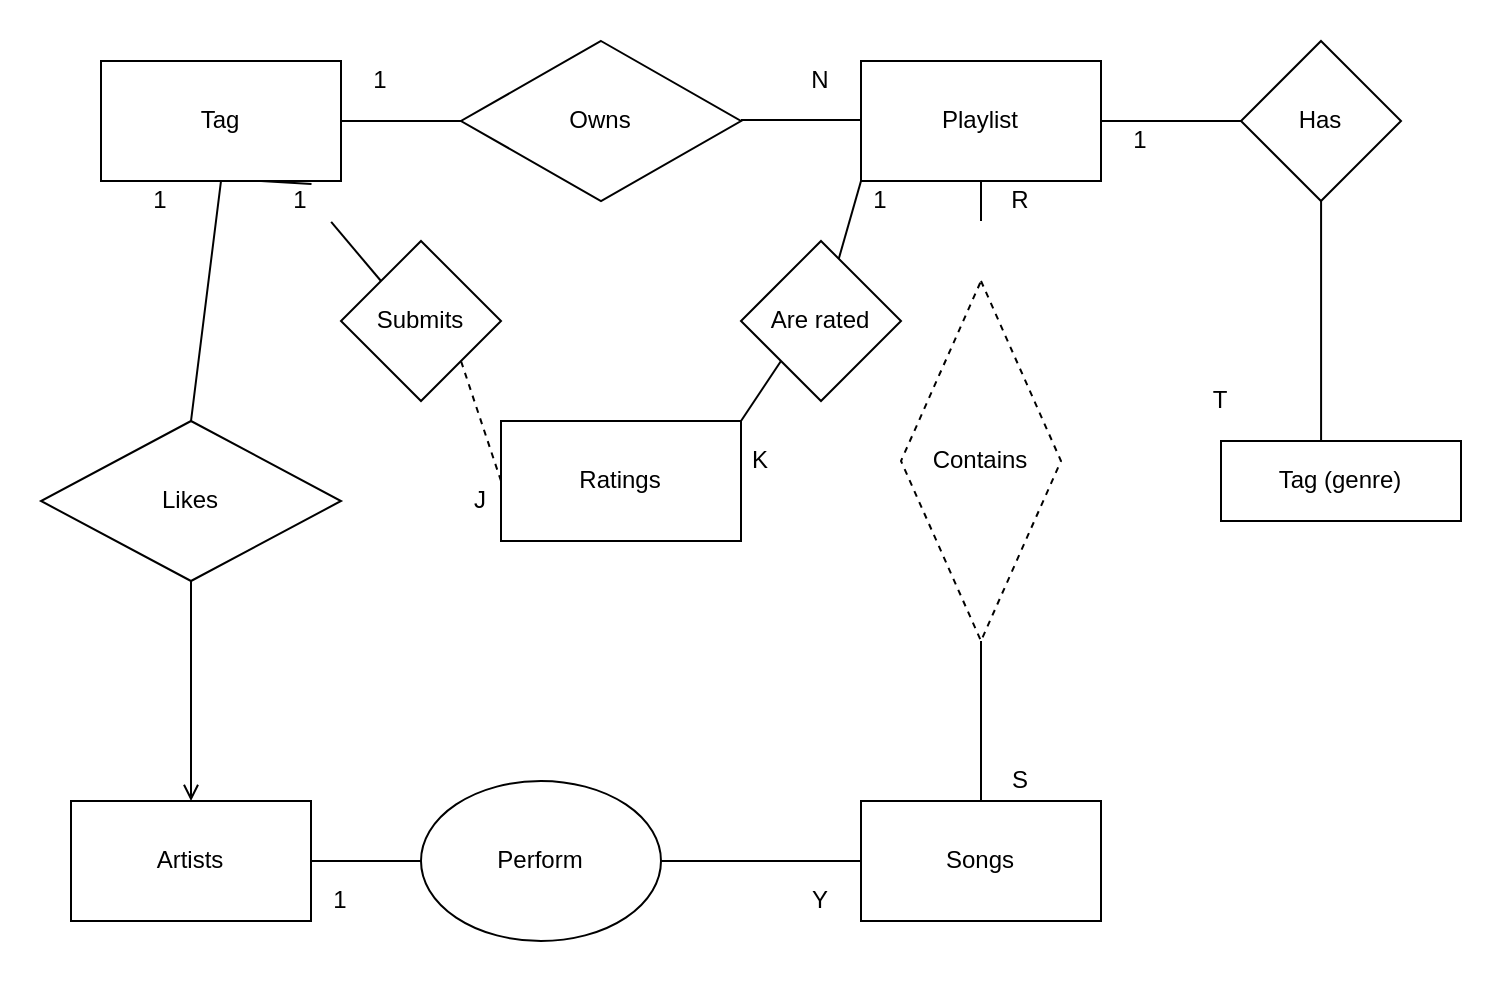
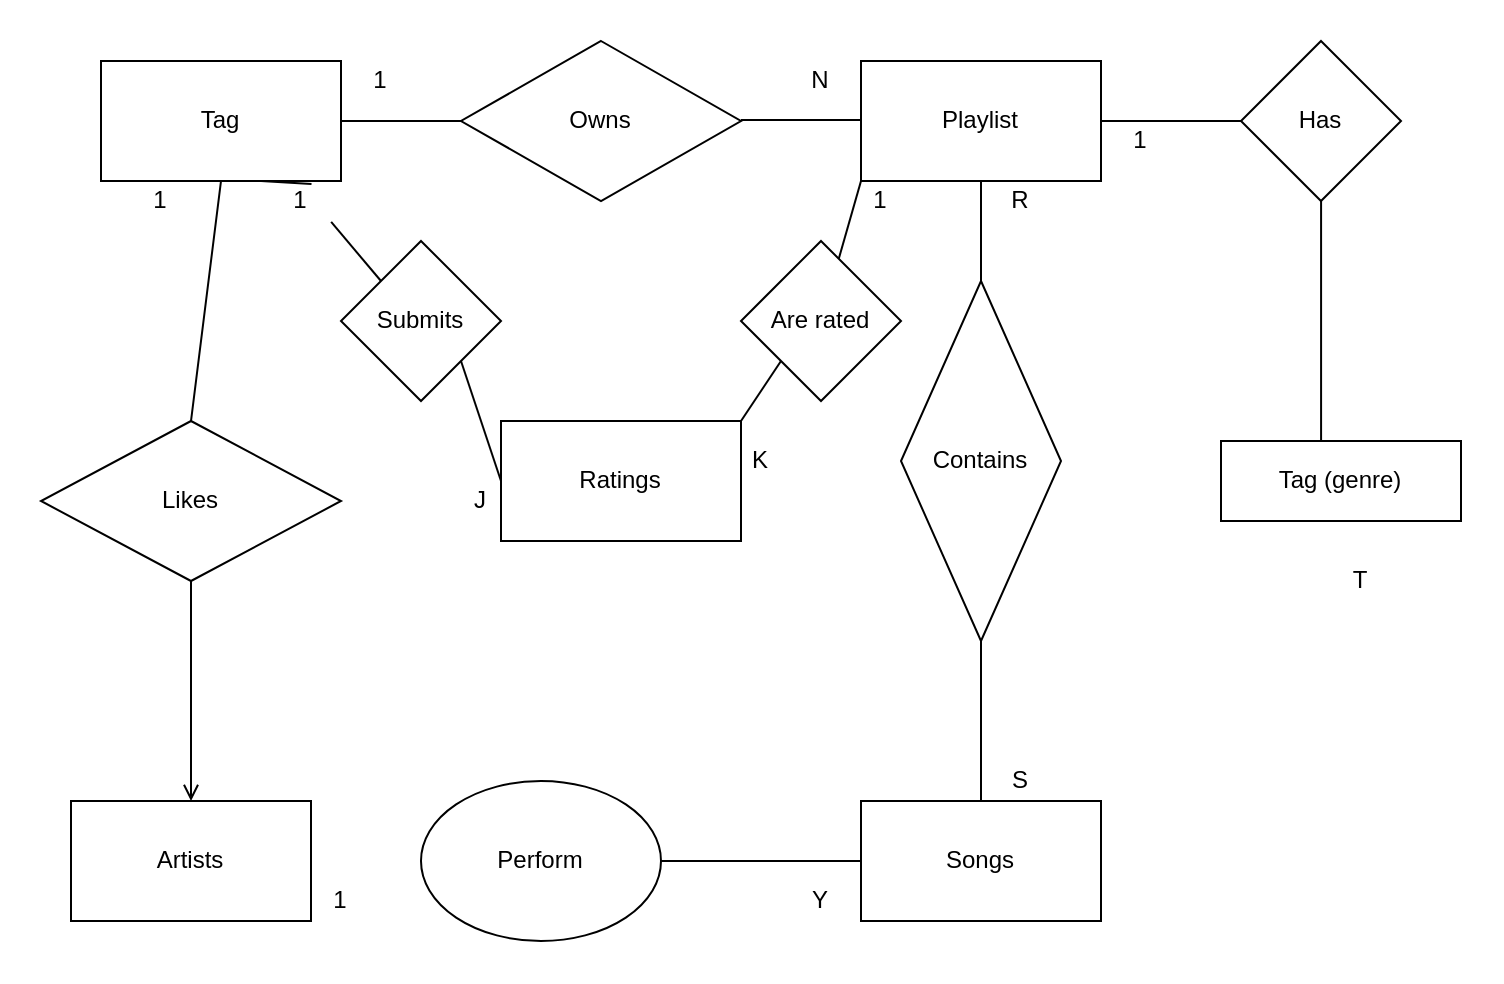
none -> (981, 251)
(1221, 401) -> (1361, 581)
(481, 422) -> (481, 422)
(981, 461) -> (981, 461)
(366, 861) -> none
